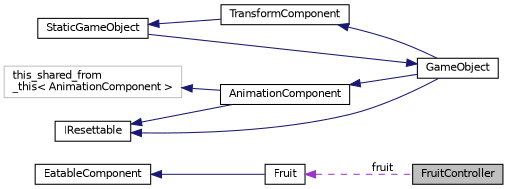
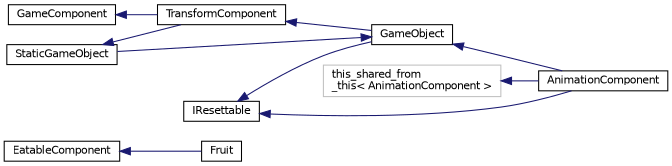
none -> (62, 15)
(389, 79) -> (513, 59)
(458, 174) -> none
